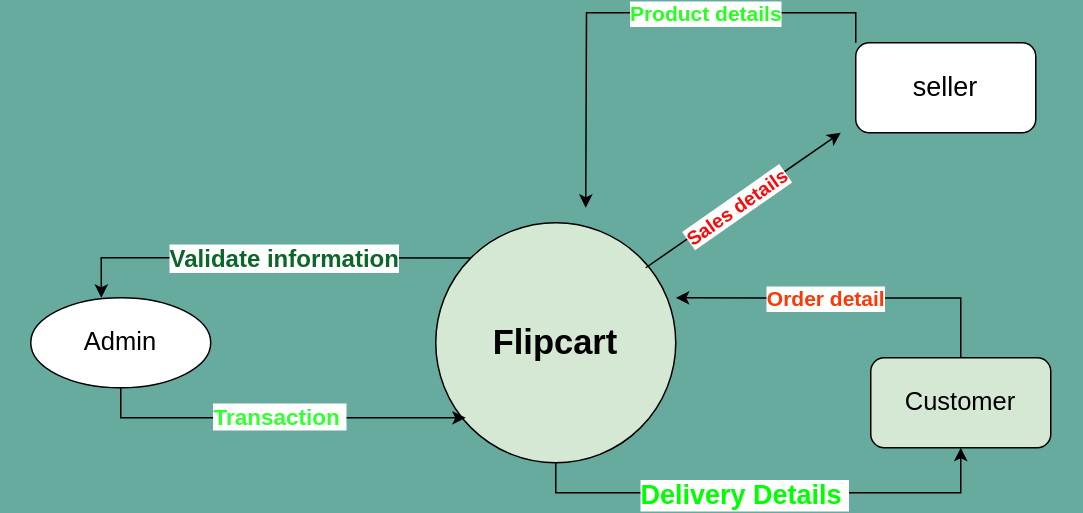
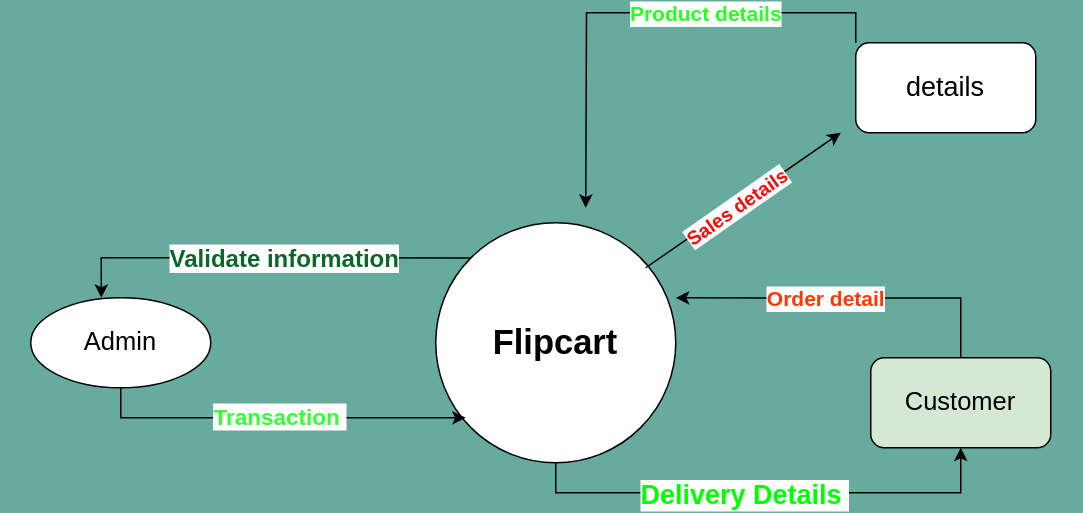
(946, 88) -> (946, 88)
(556, 343) -> (556, 343)
